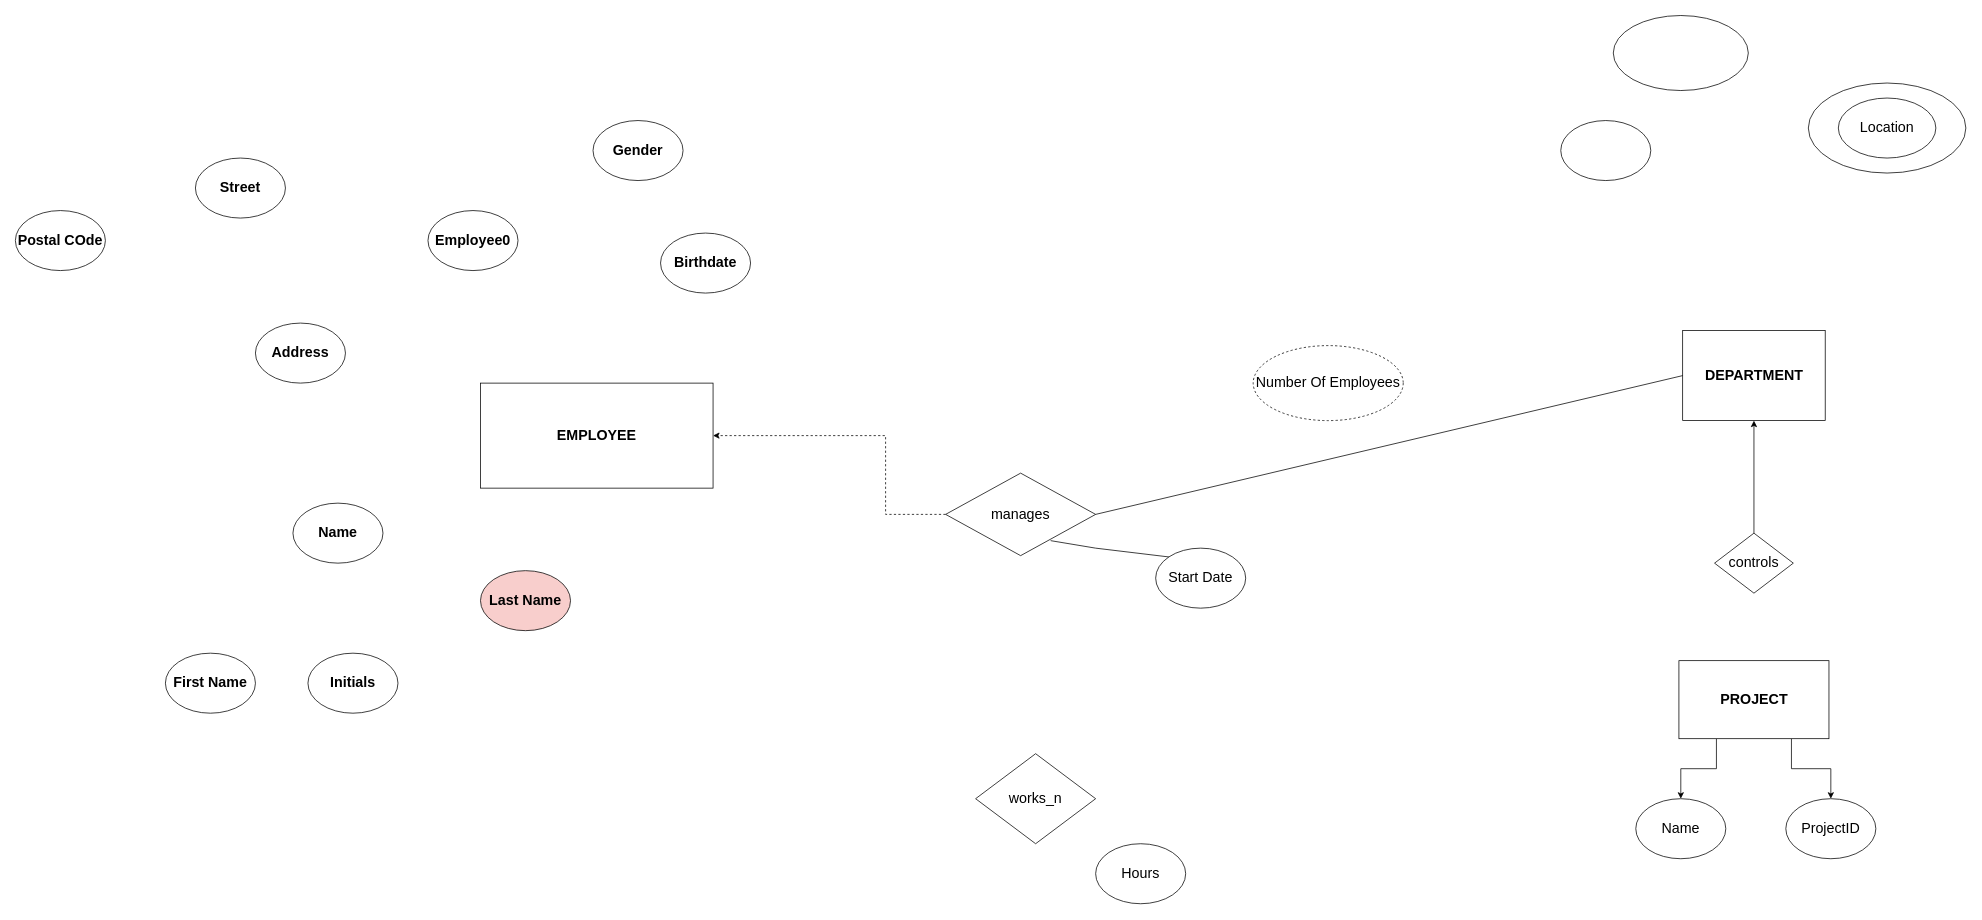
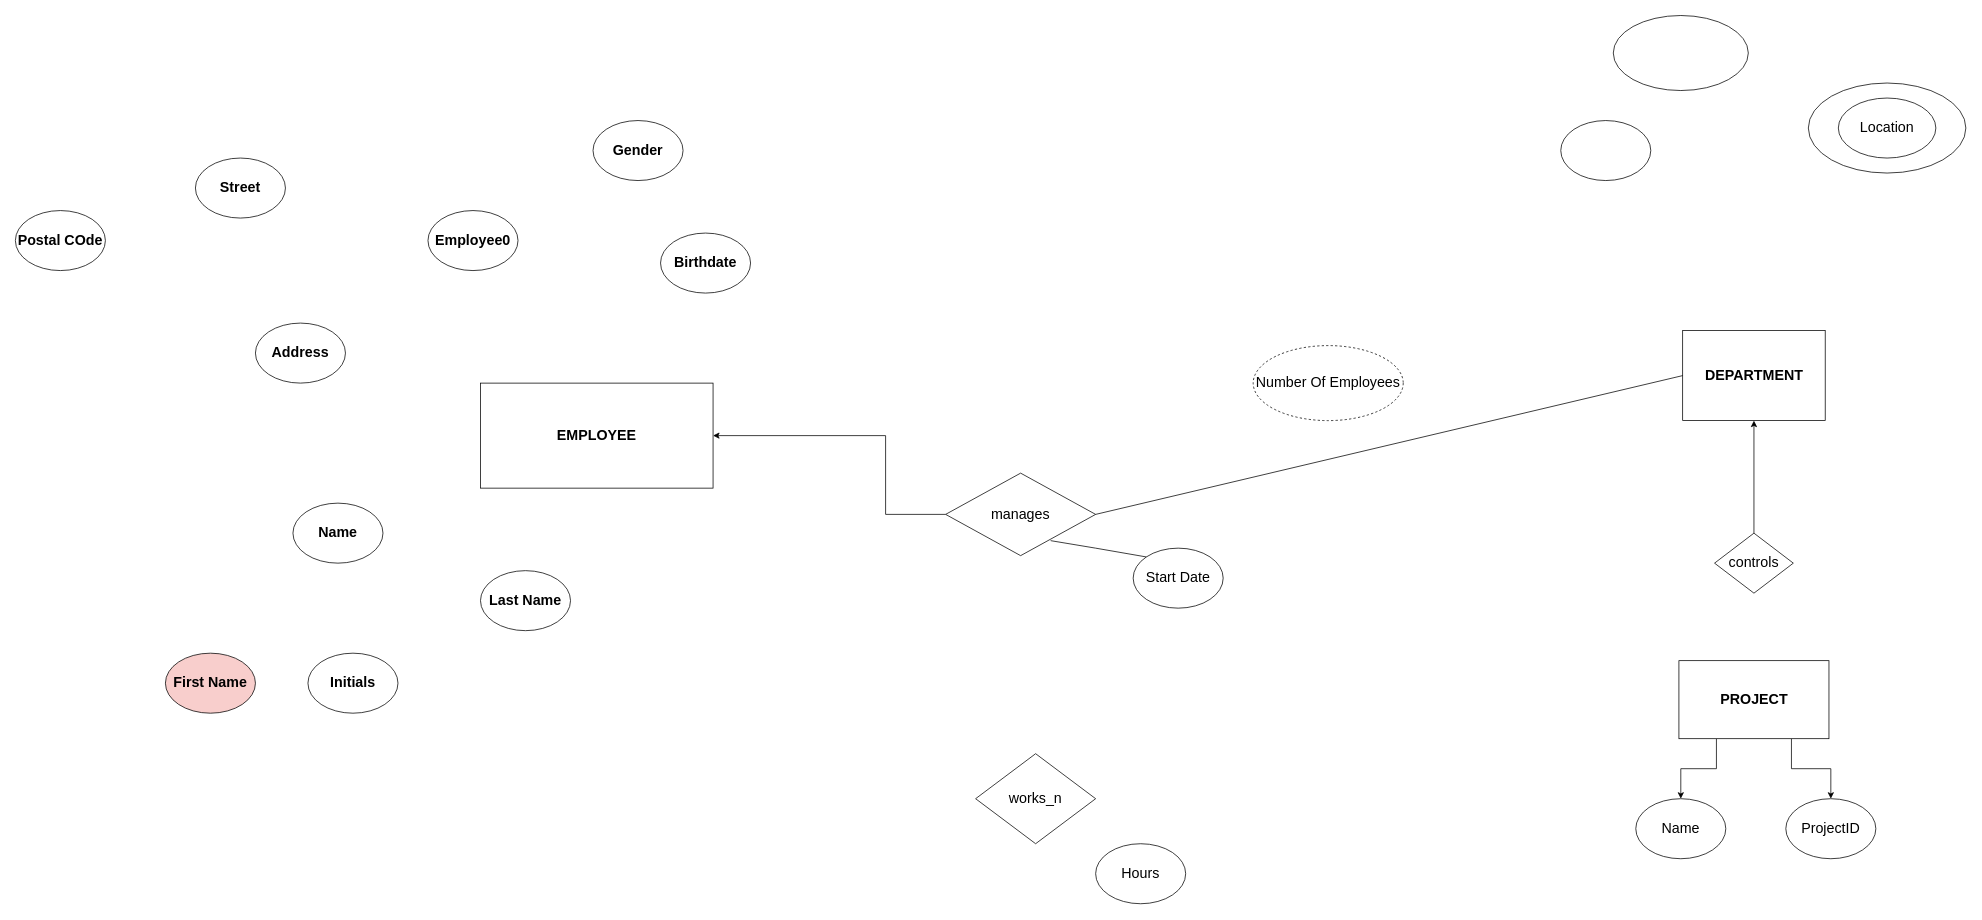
(870, 435) -> (870, 435)
(1200, 578) -> (1178, 578)
(525, 600) -> (525, 600)
(210, 683) -> (210, 683)
